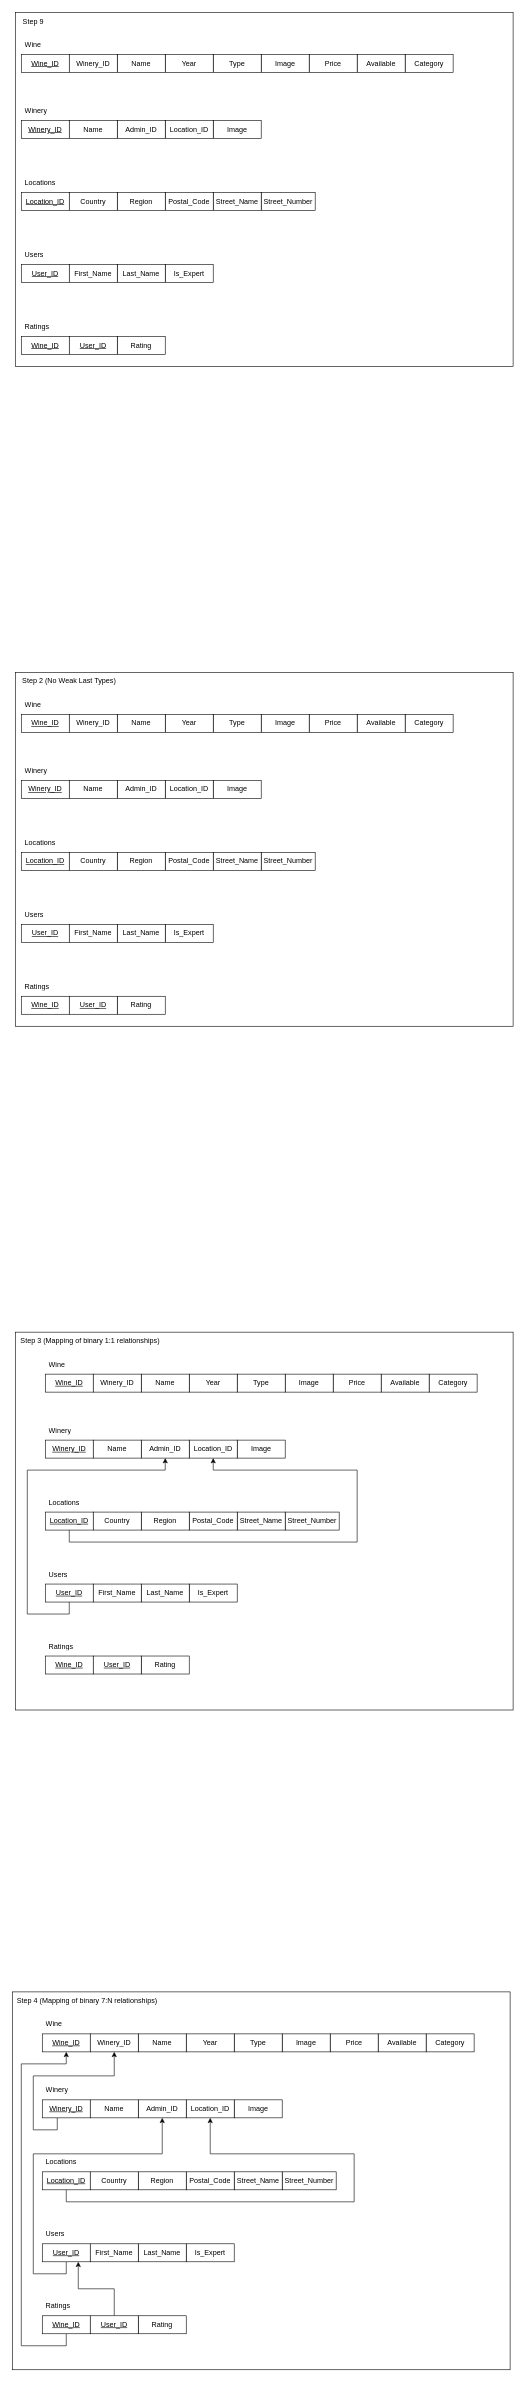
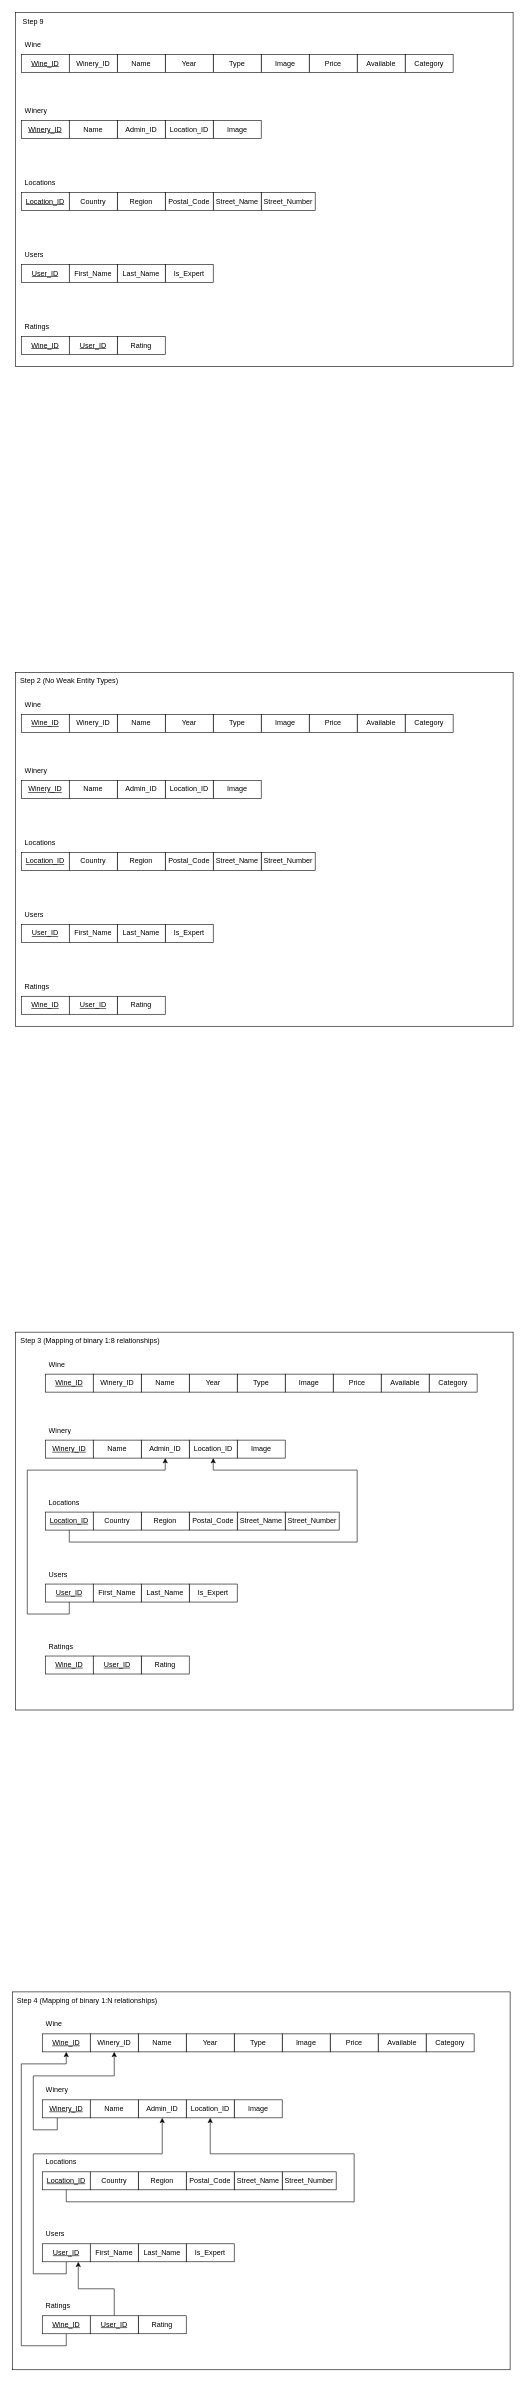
(69, 681) -> (69, 681)
(90, 1341) -> (90, 1341)
(87, 2001) -> (87, 2001)
